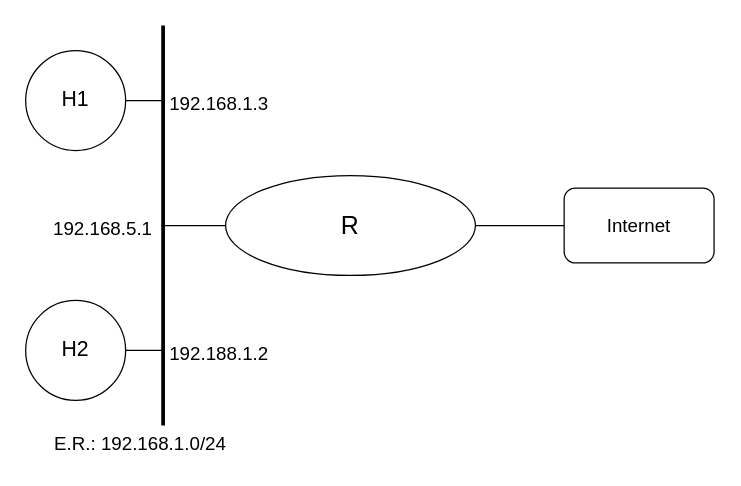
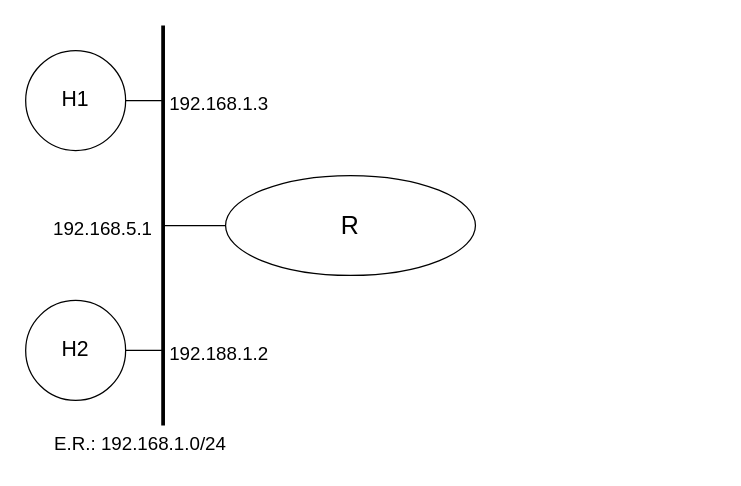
(520, 226) -> none
(639, 226) -> none
